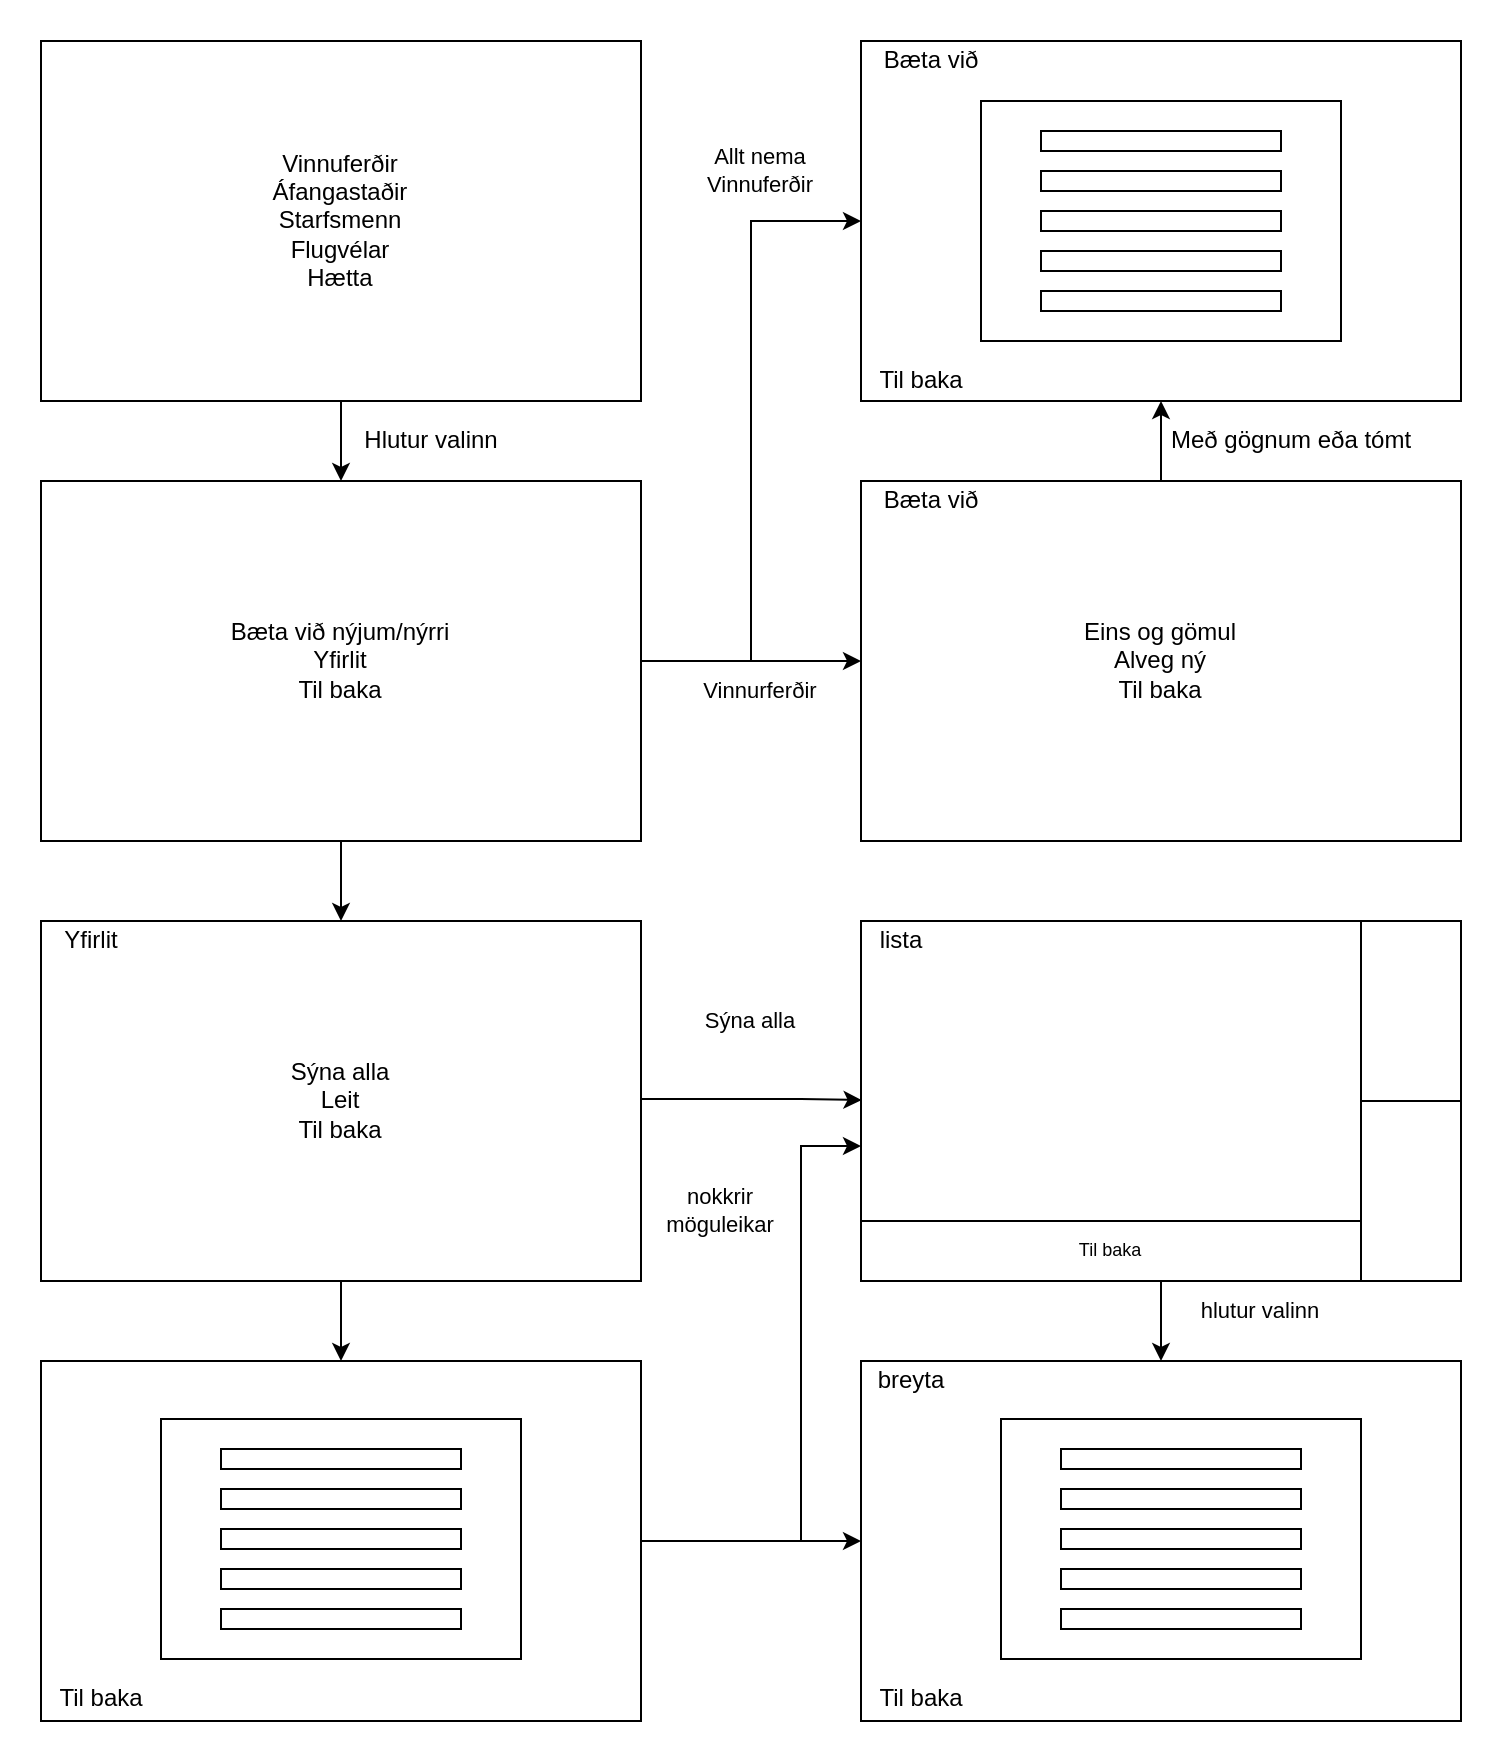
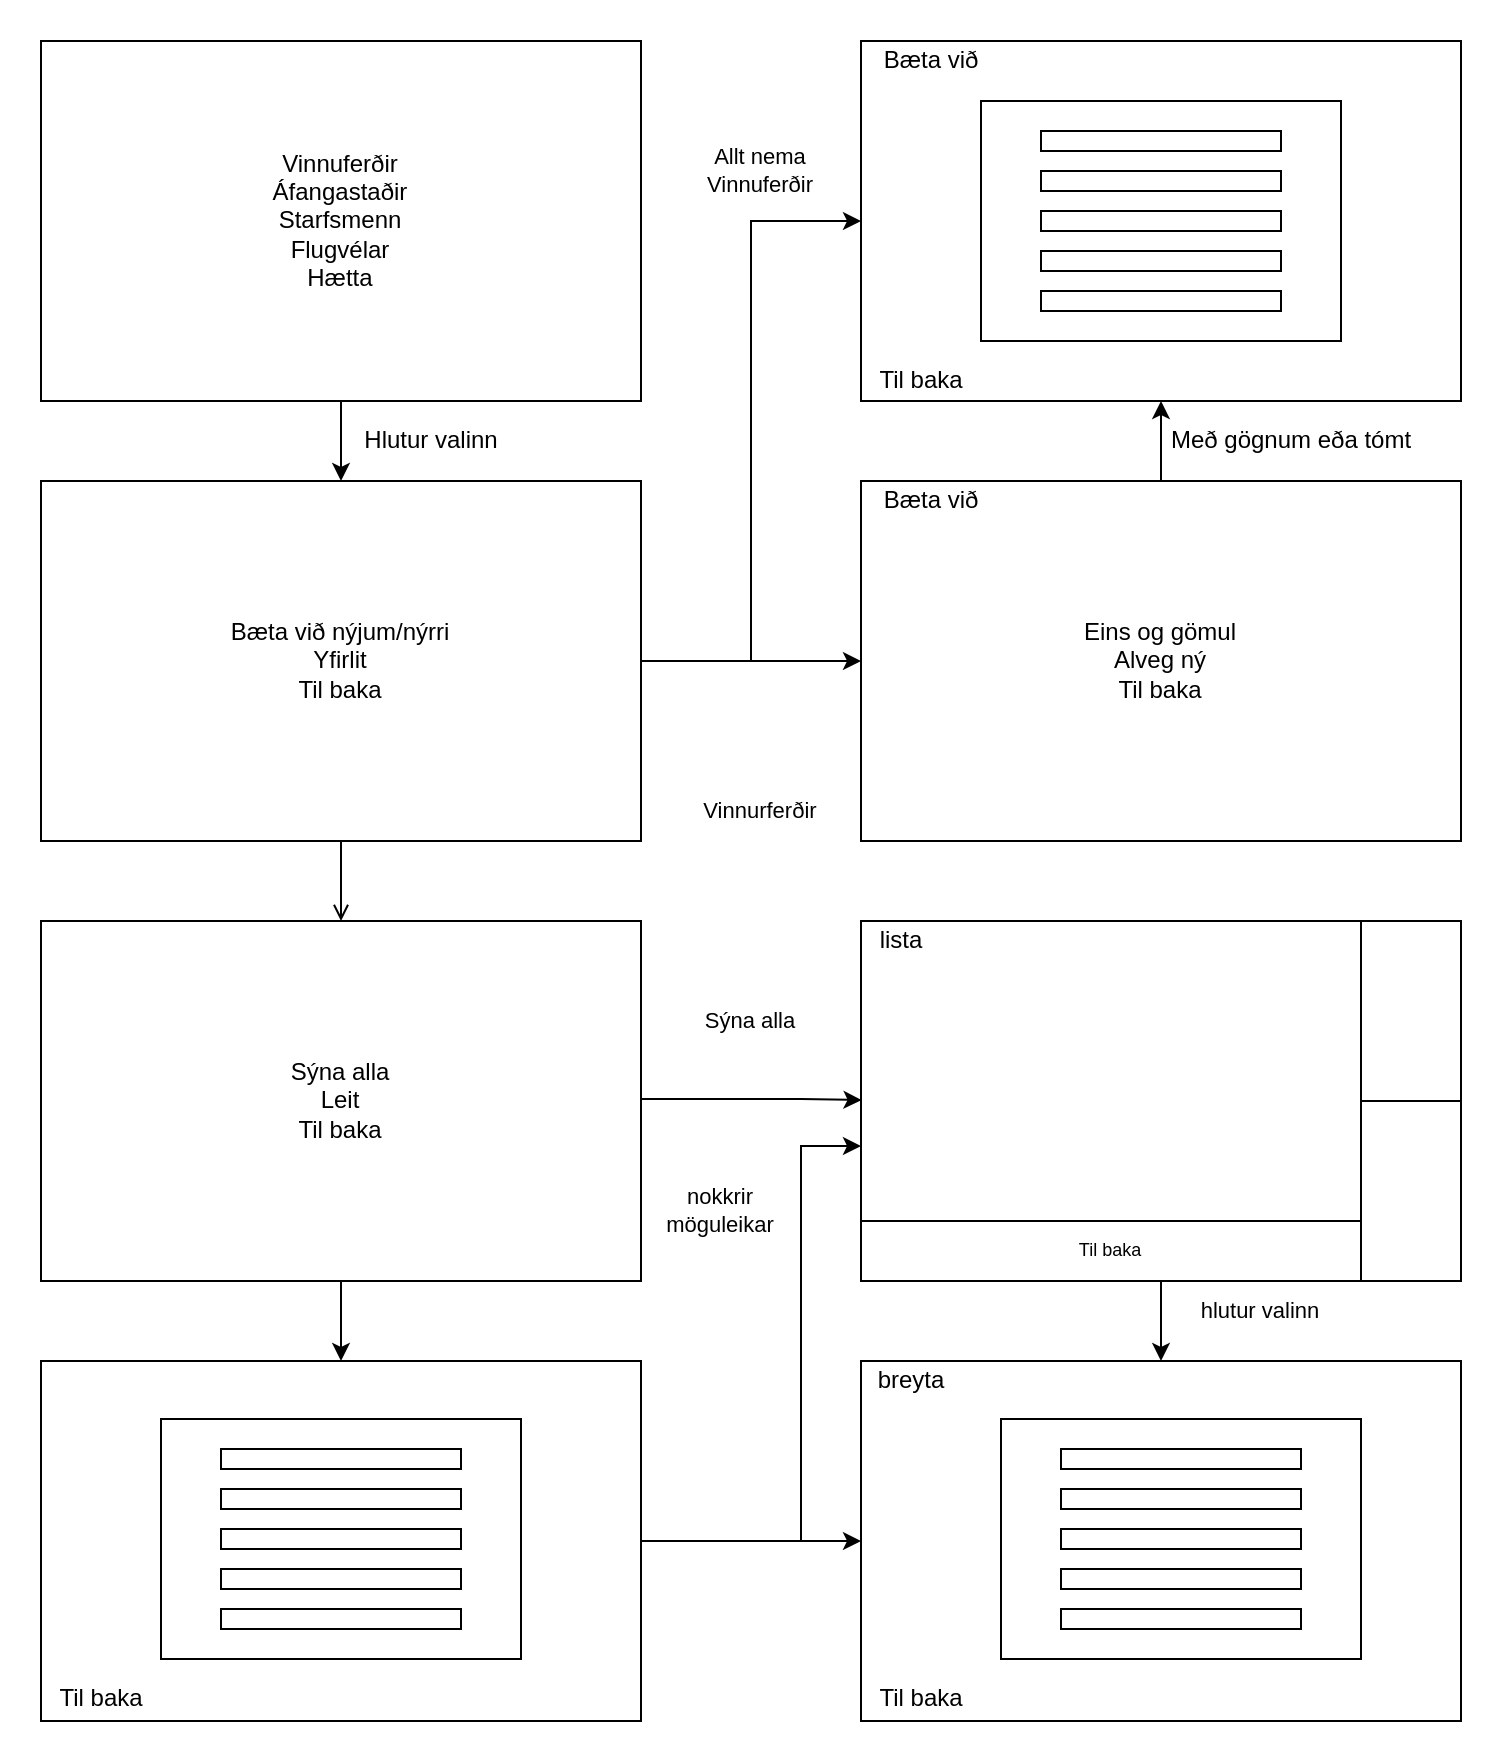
(761, 691) -> (761, 811)
(341, 906) -> (341, 908)
(91, 941) -> none
